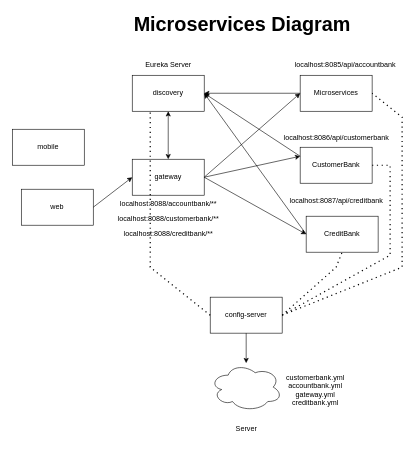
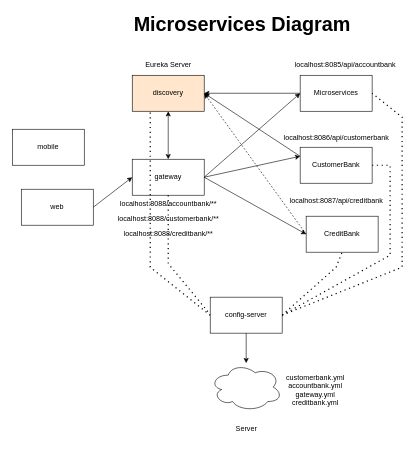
(168, 93) -> (168, 93)
(255, 164) -> (255, 164)
none -> (168, 260)
